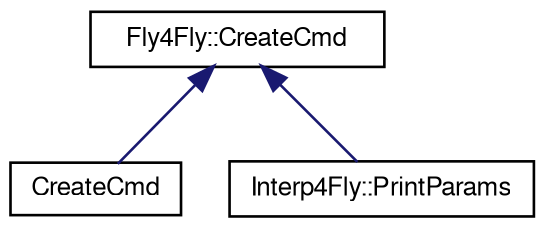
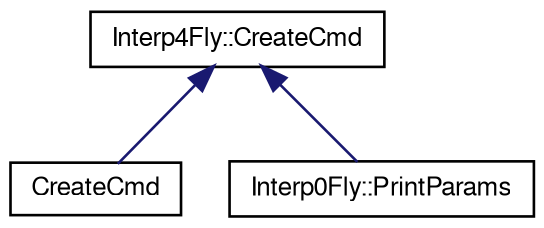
(237, 39) -> (237, 39)
(382, 189) -> (382, 189)
